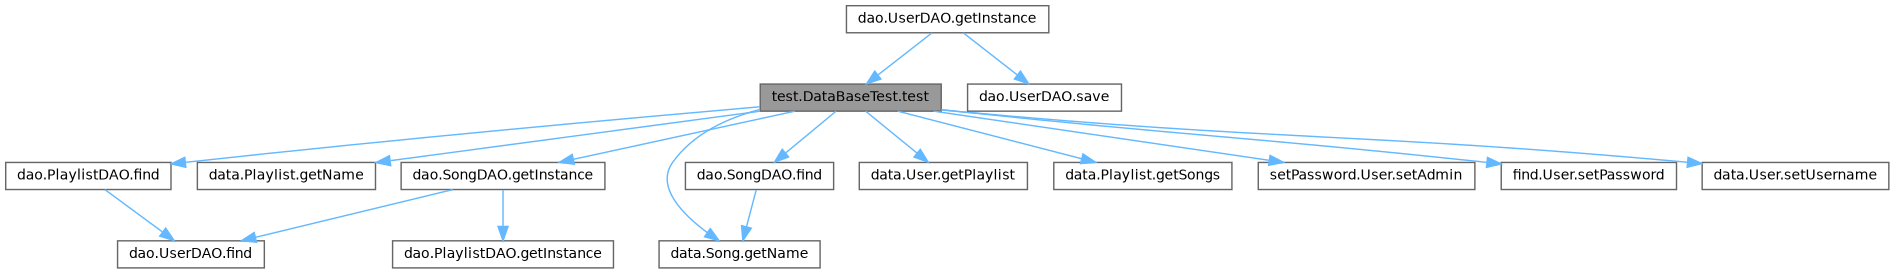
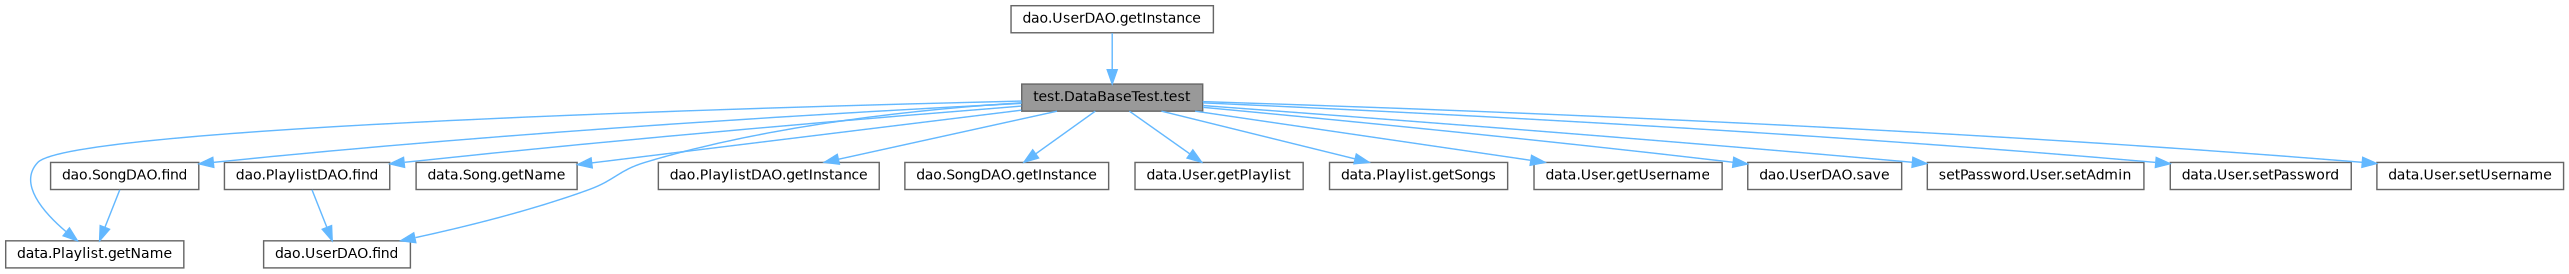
(990, 54) -> (1508, 137)
(1589, 176) -> (2261, 176)
none -> (1628, 176)
(503, 208) -> (948, 135)
(751, 208) -> (112, 209)
(354, 213) -> (623, 172)
